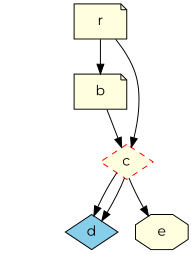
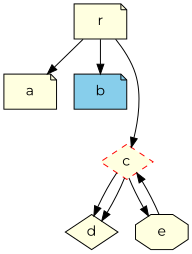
none -> (30, 92)
(100, 92) -> (100, 92)
(112, 124) -> (151, 197)
(92, 232) -> (92, 232)
